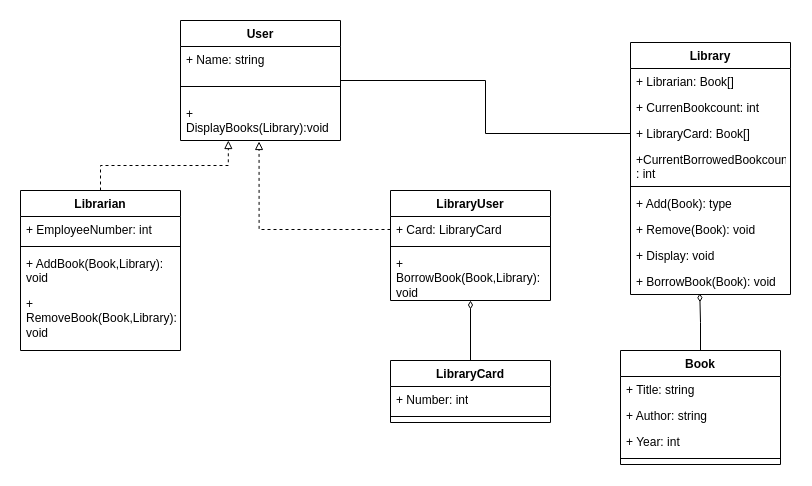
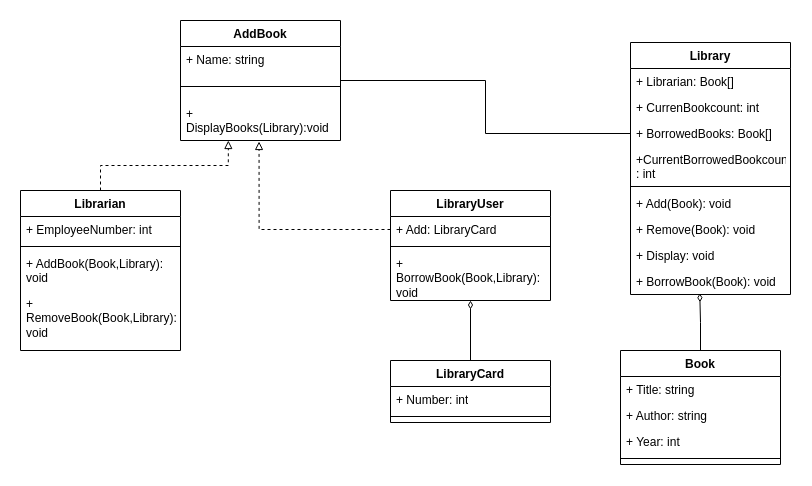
(261, 35) -> (261, 35)
(701, 135) -> (709, 135)
(689, 205) -> (687, 205)
(454, 231) -> (451, 231)
